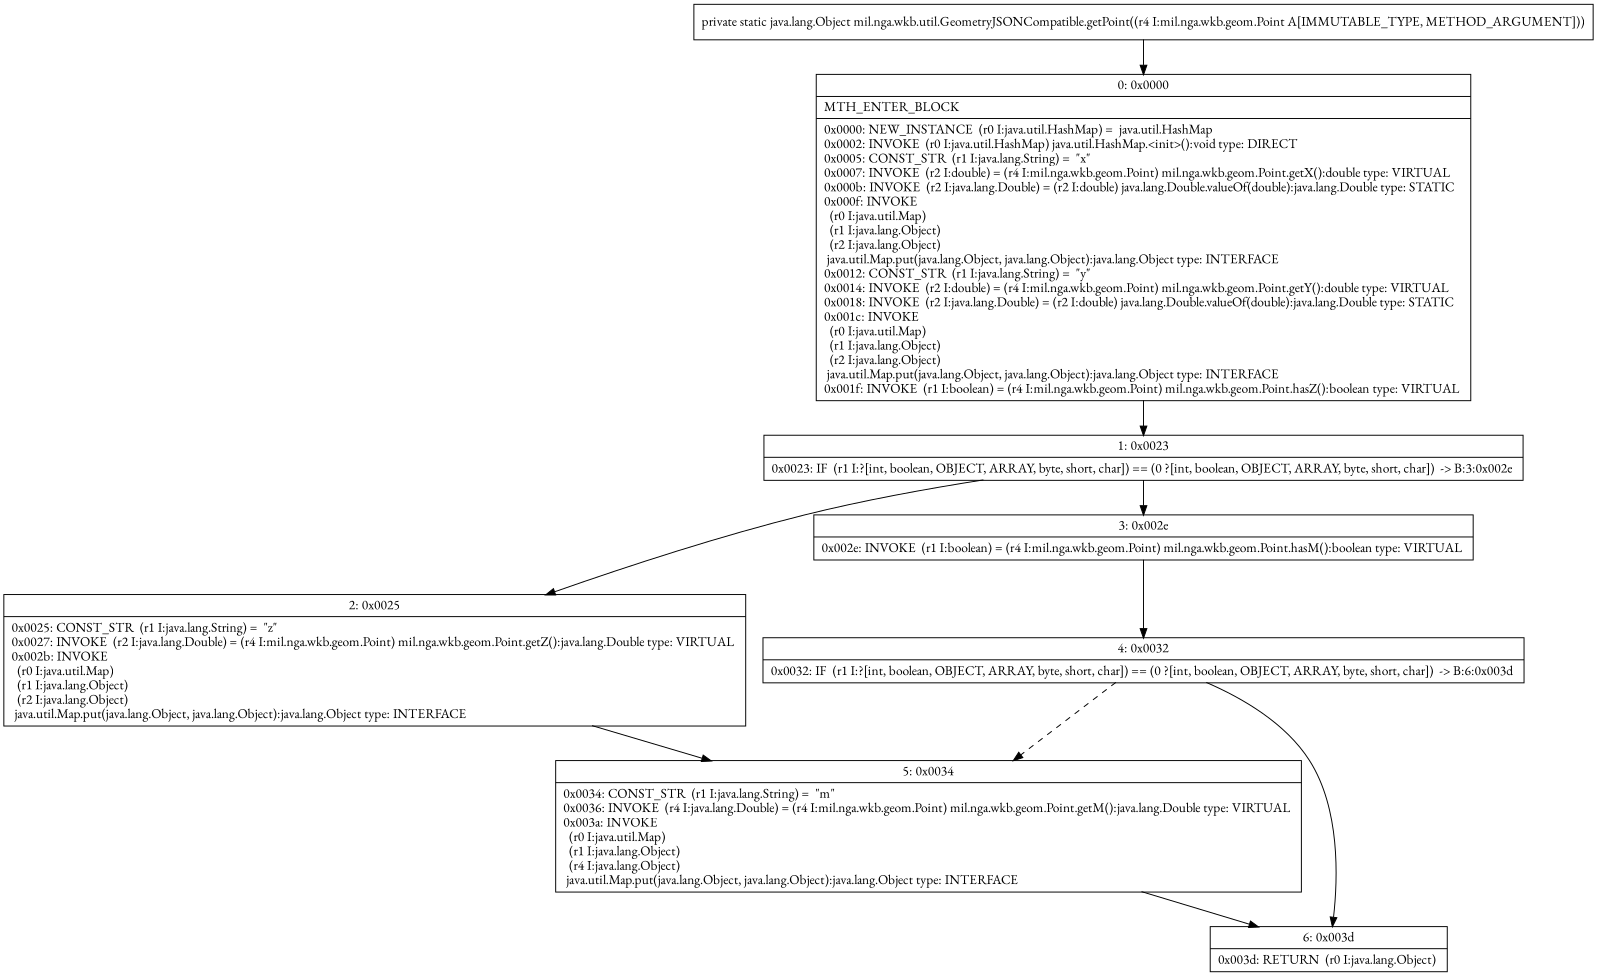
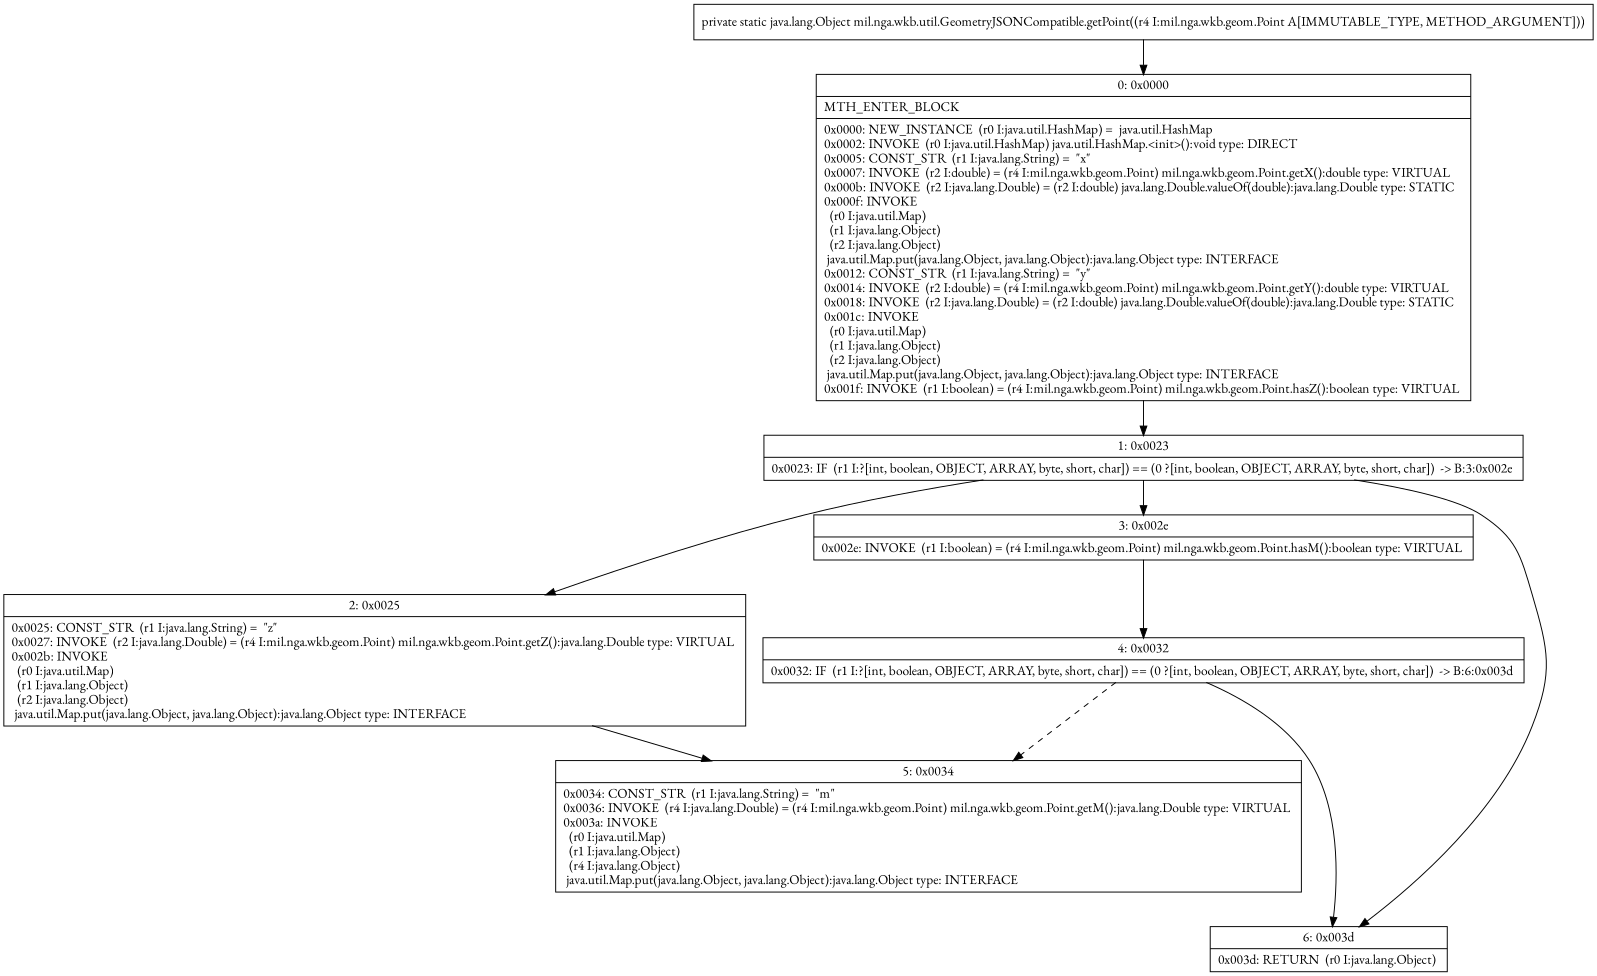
(1195, 908) -> (1546, 675)
